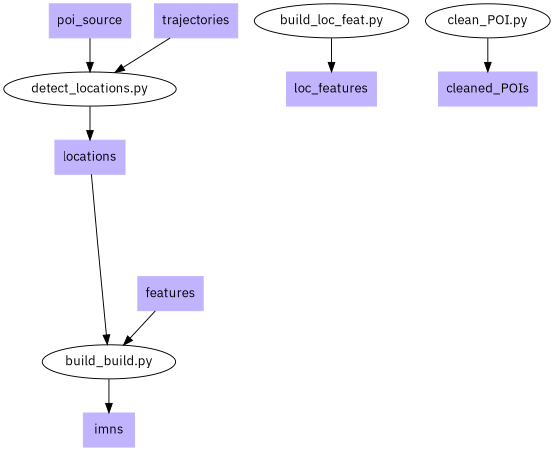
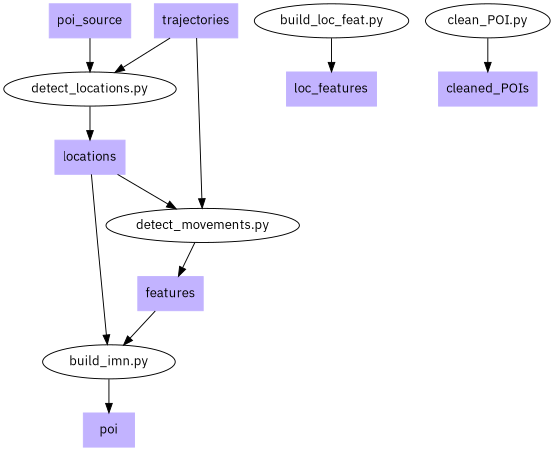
none -> (203, 225)
(109, 362) -> (109, 362)
(109, 430) -> (109, 430)
